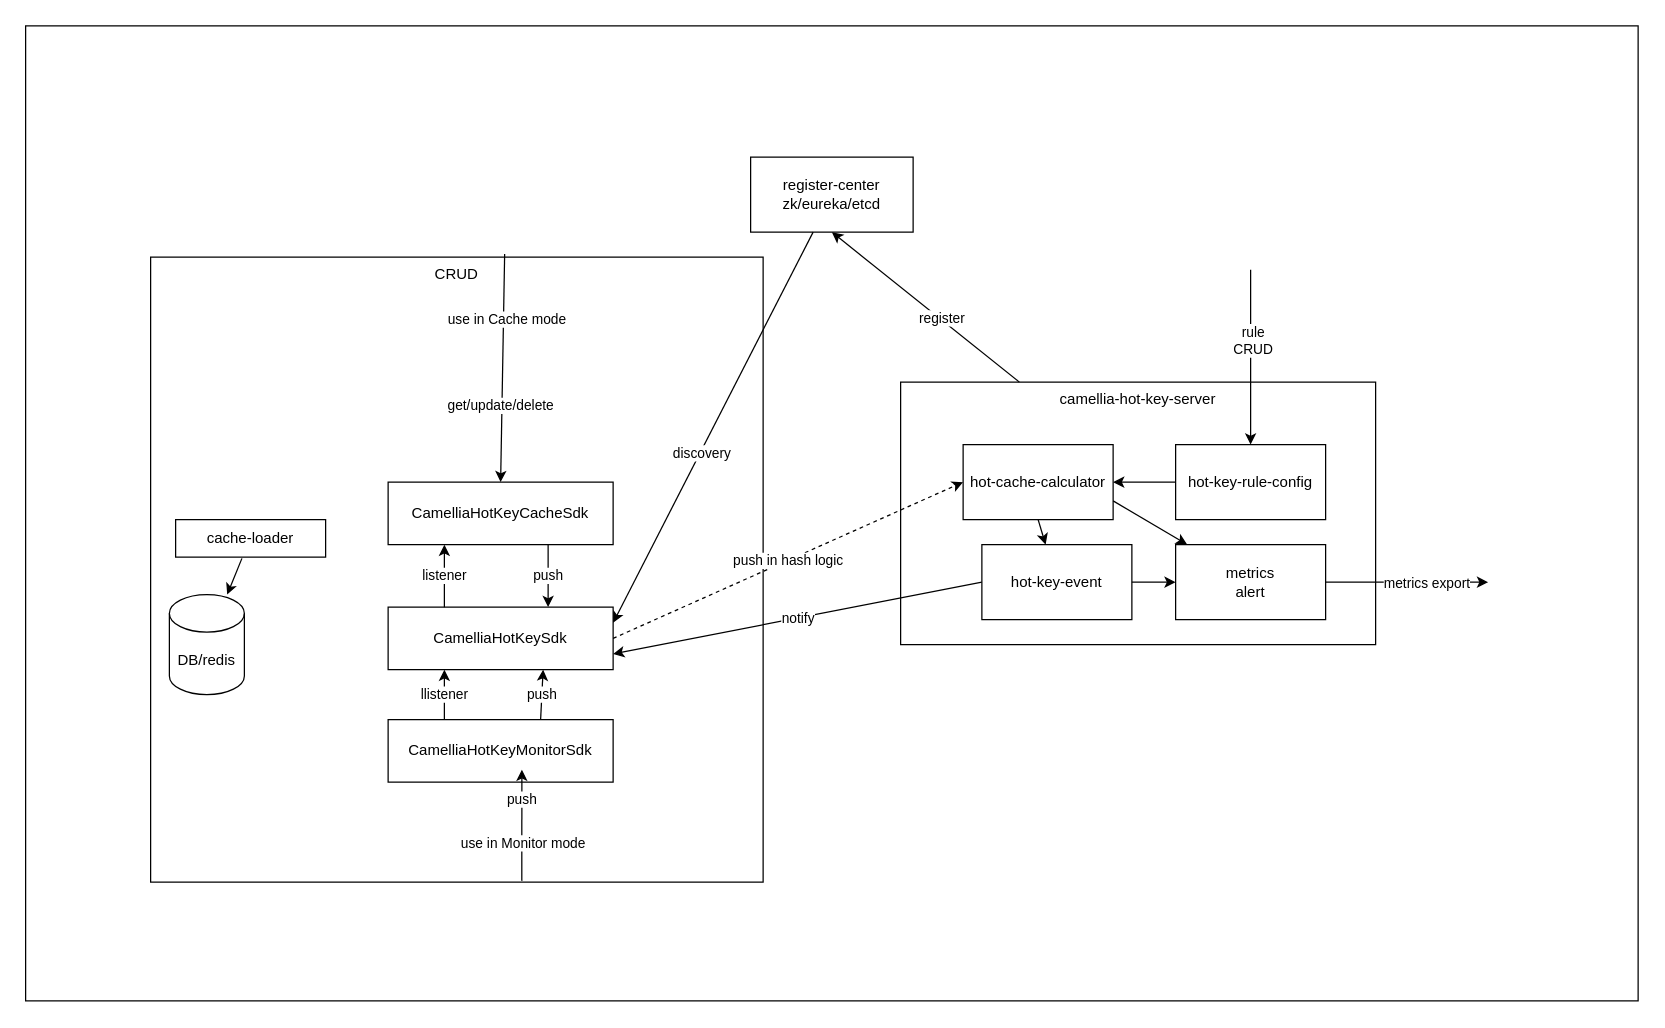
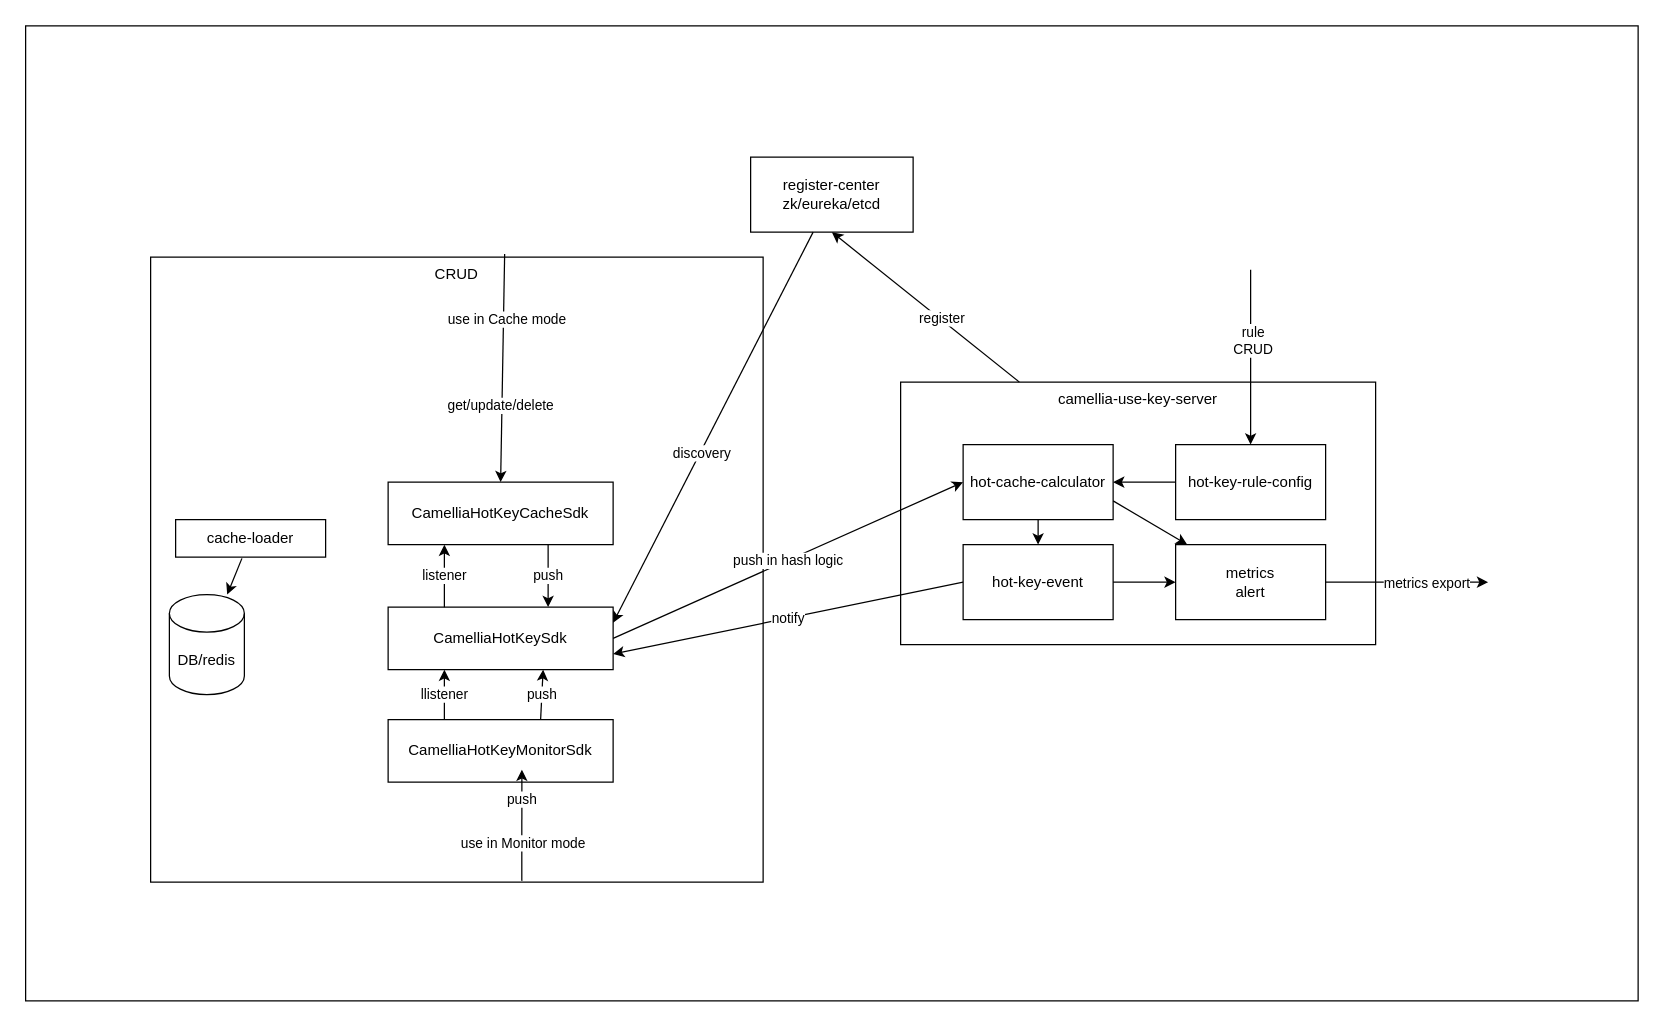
(1138, 400) -> (1138, 400)
(1057, 582) -> (1038, 582)
(692, 603) -> (692, 603)
